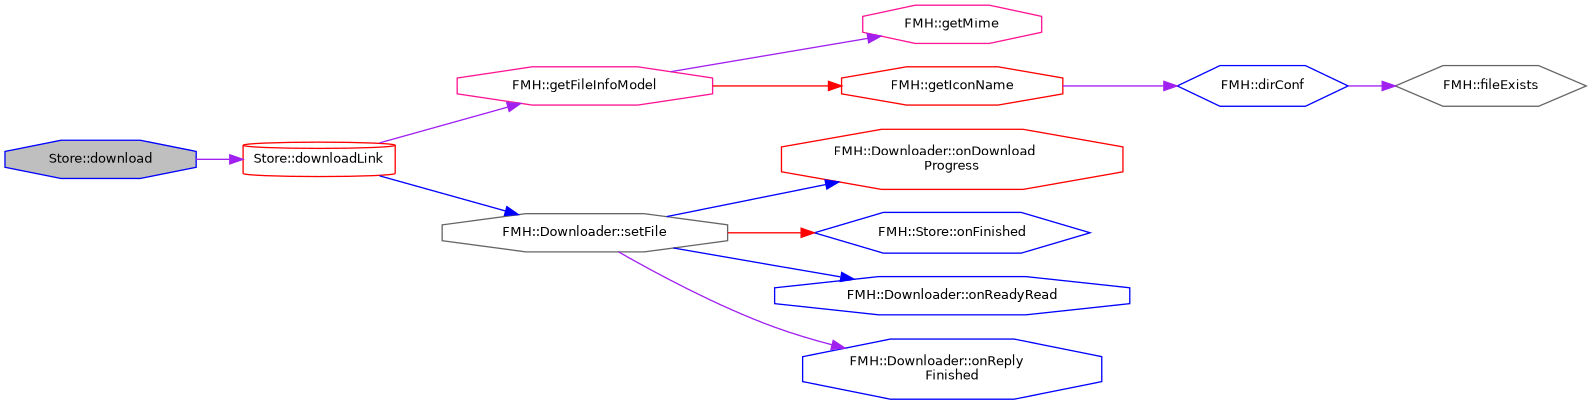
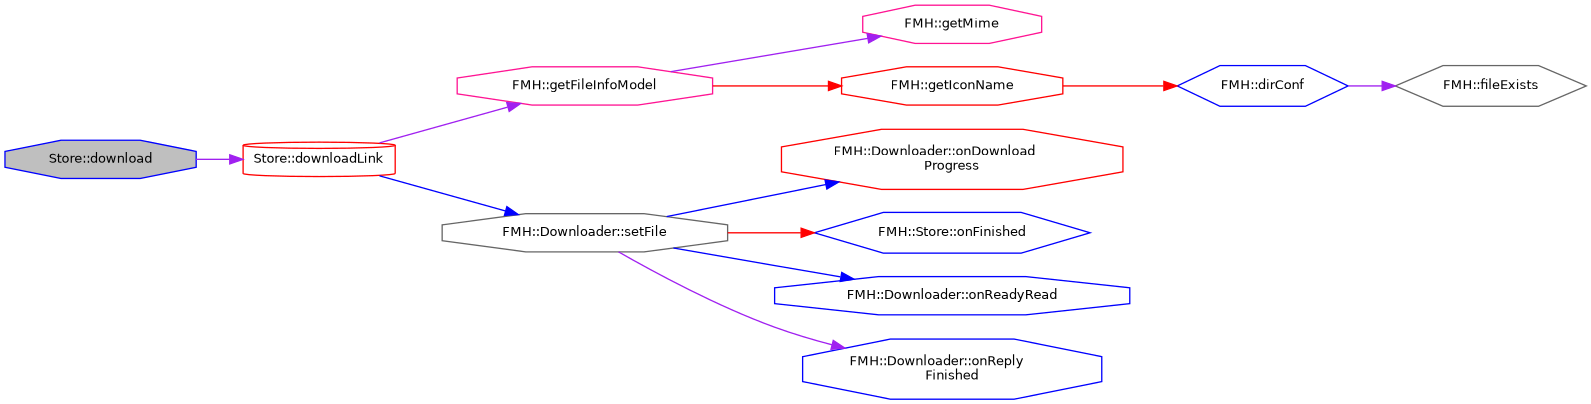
(1113, 86) -> (1113, 86)
